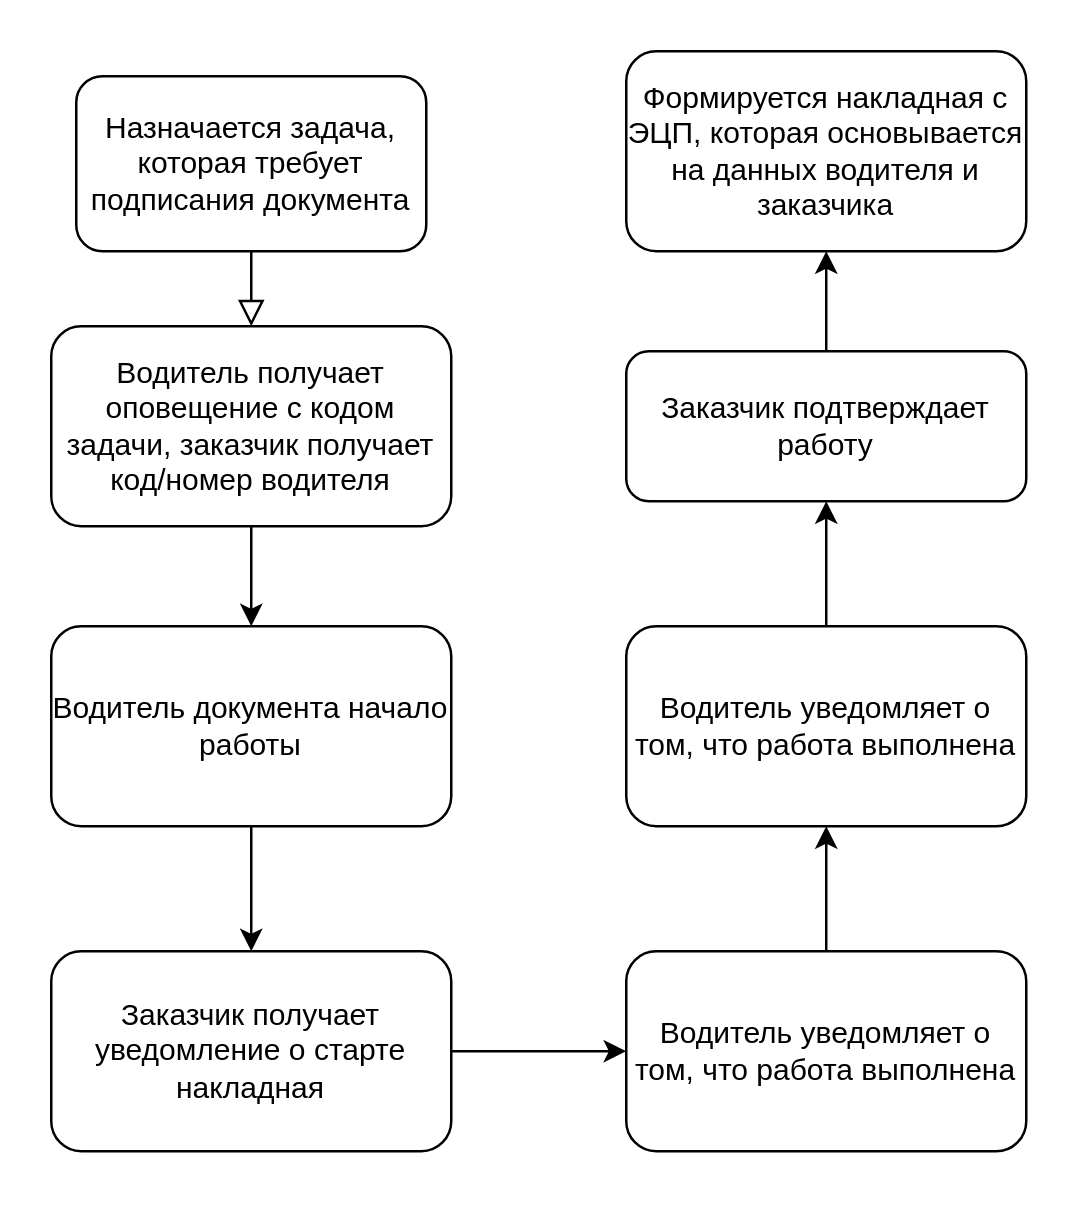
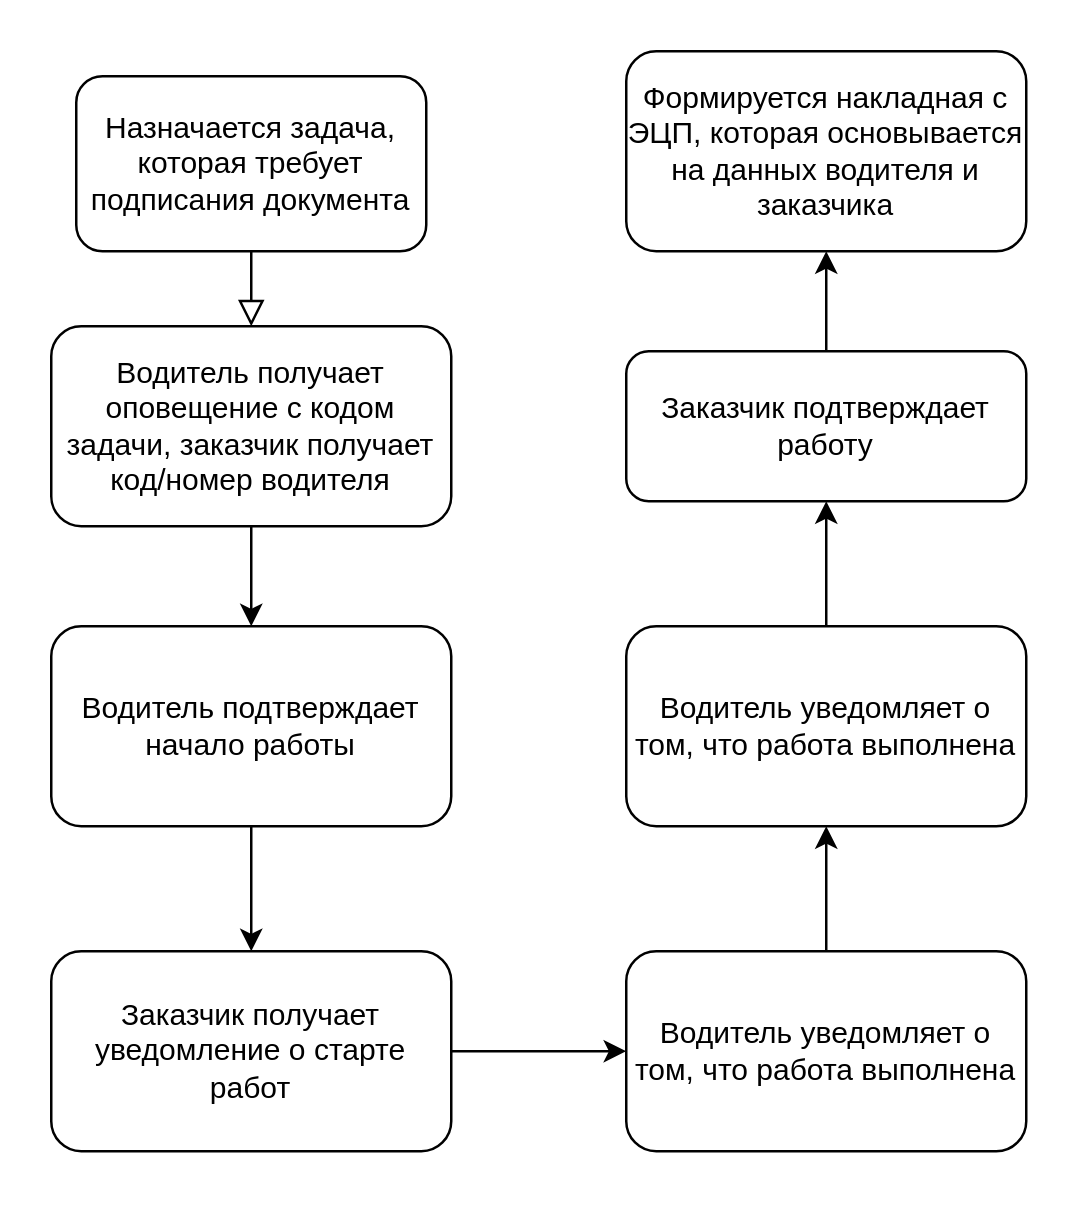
(251, 726) -> (251, 726)
(251, 1051) -> (251, 1051)
